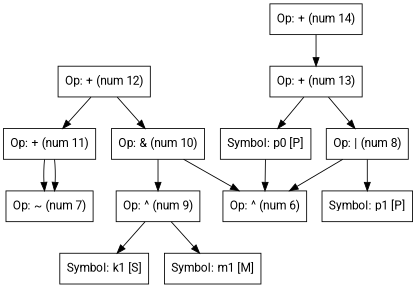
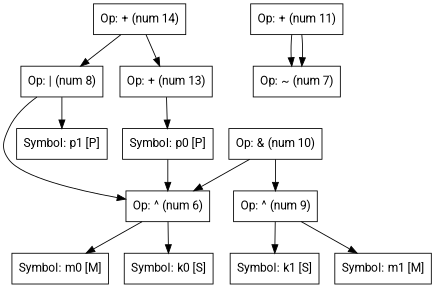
(104, 82) -> none
(339, 110) -> (104, 48)
none -> (60, 269)
none -> (169, 269)
